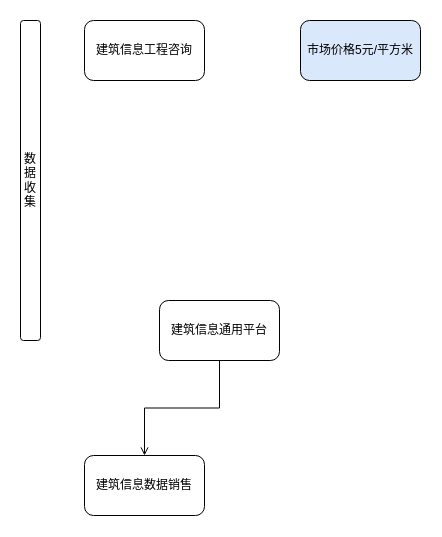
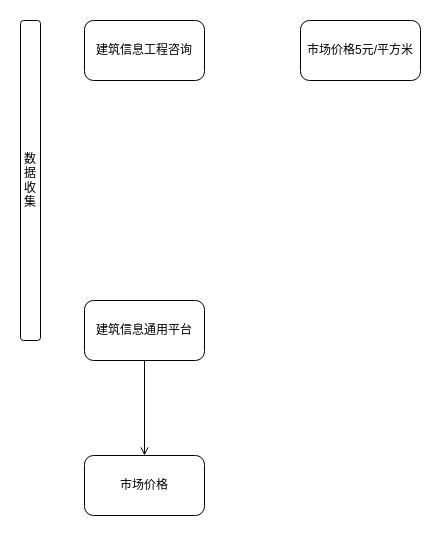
(361, 51) -> (361, 51)
(220, 331) -> (145, 331)
(145, 486) -> (145, 486)
